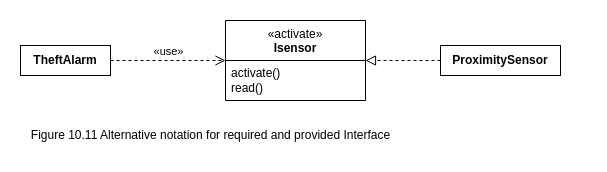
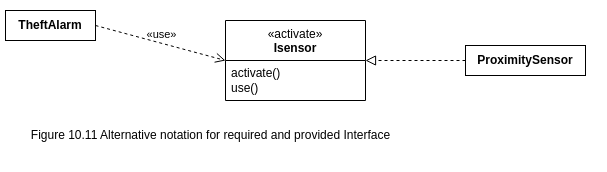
(66, 61) -> (51, 26)
(501, 61) -> (526, 61)
(264, 81) -> (264, 81)
